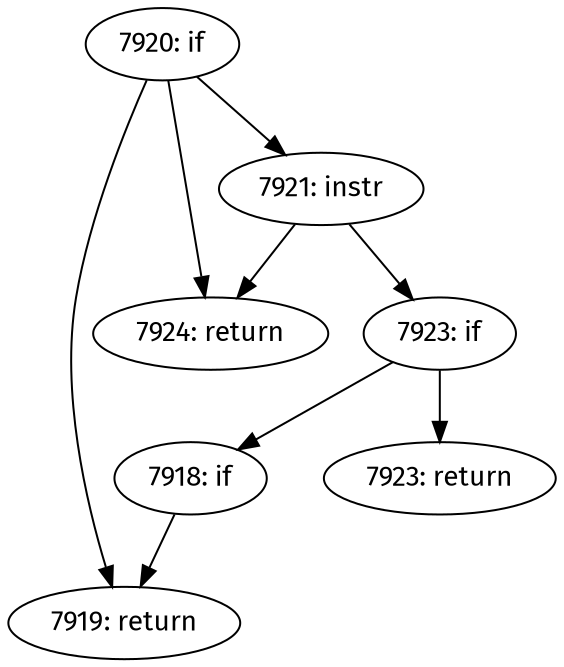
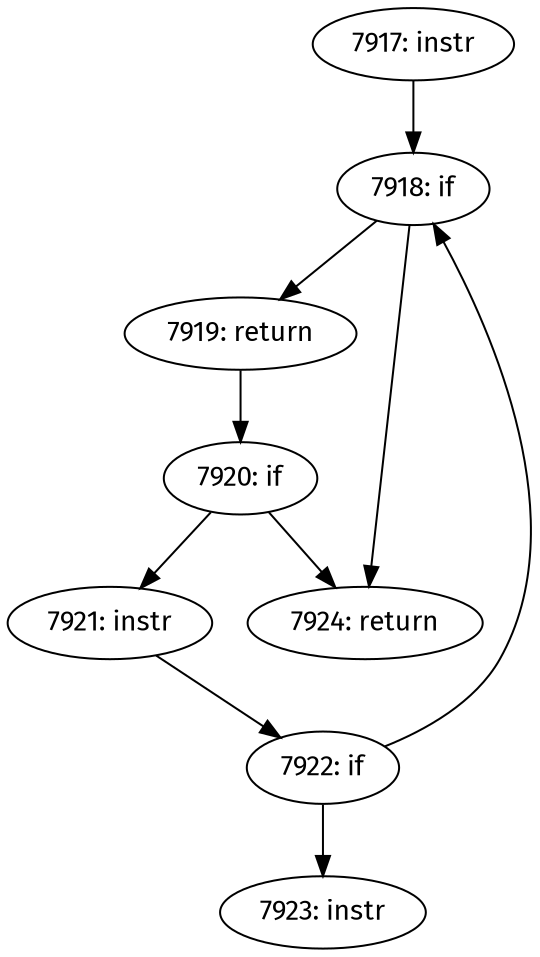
none -> (413, 44)
(273, 253) -> (390, 396)
(74, 320) -> (241, 396)
(440, 334) -> (323, 768)
(440, 478) -> (323, 912)
